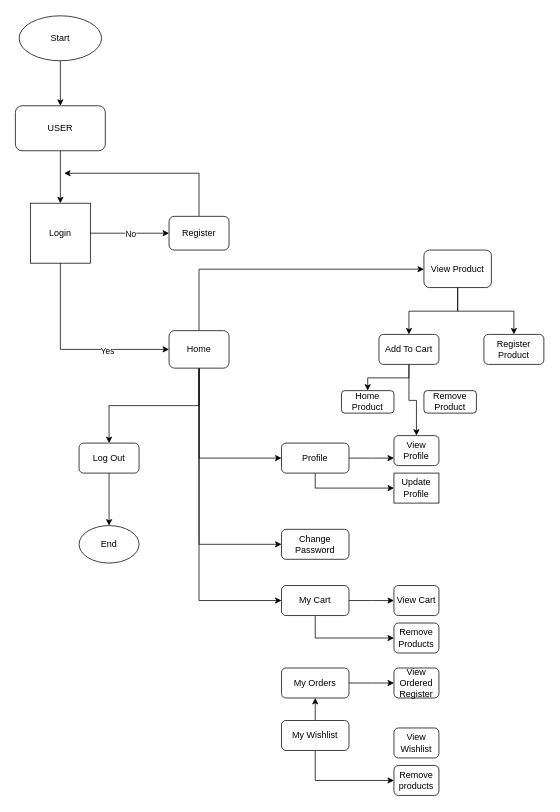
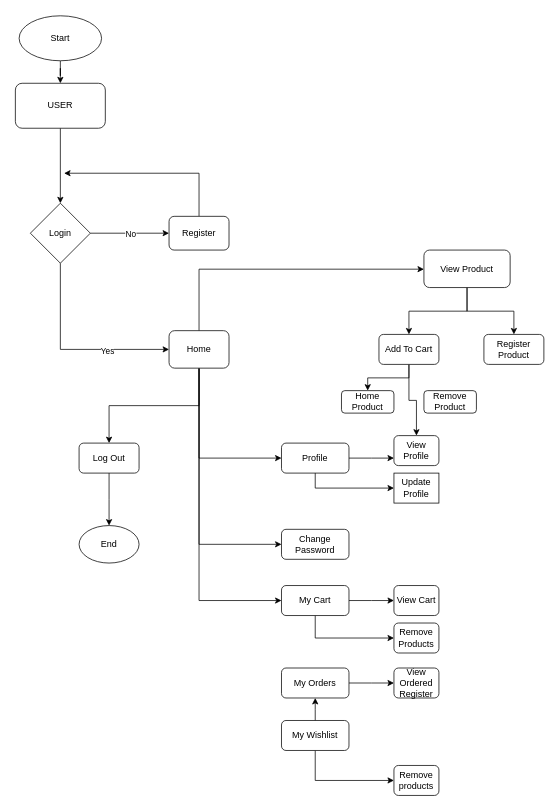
(60, 128) -> (60, 105)
(60, 233) -> (60, 233)
(458, 269) -> (467, 269)
(417, 743) -> none
